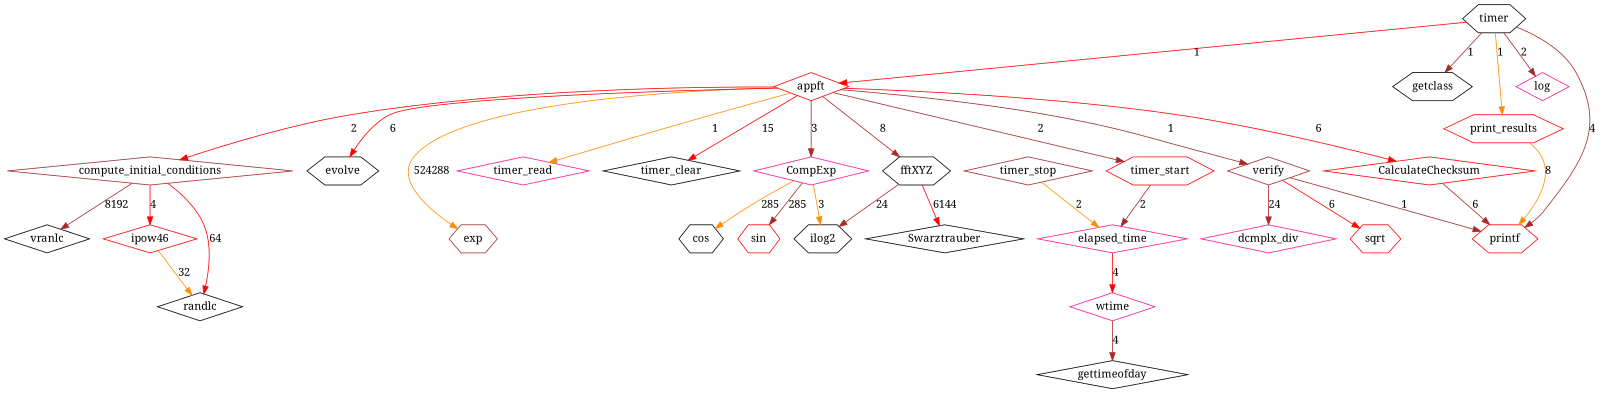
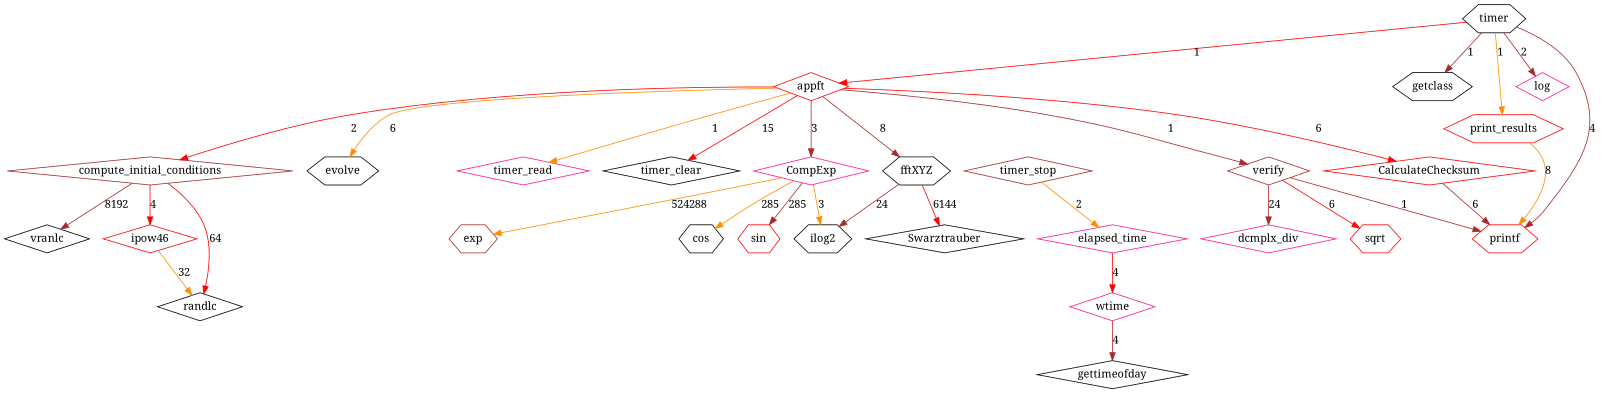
(558, 96) -> (558, 96)
(548, 107) -> (641, 206)
(1160, 171) -> none
